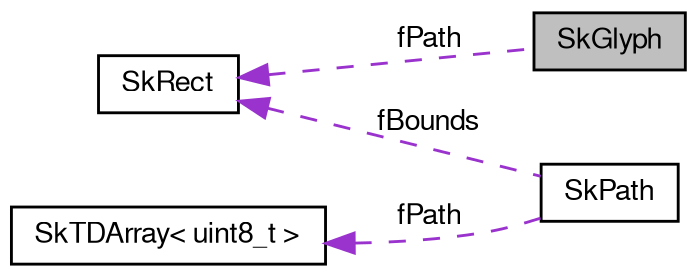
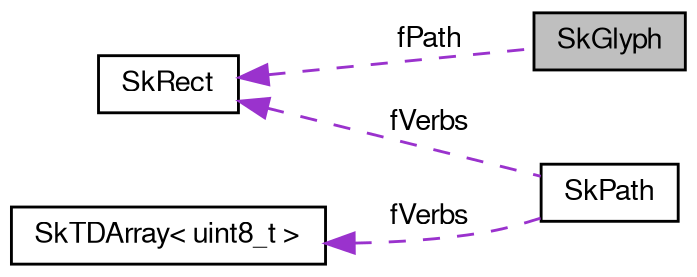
(430, 123) -> (430, 123)
(430, 217) -> (430, 217)
